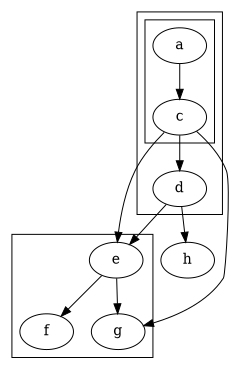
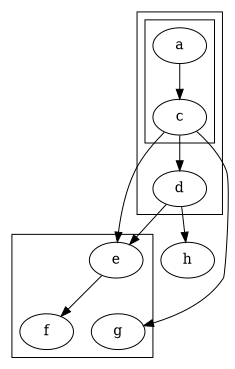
(117, 291) -> none
